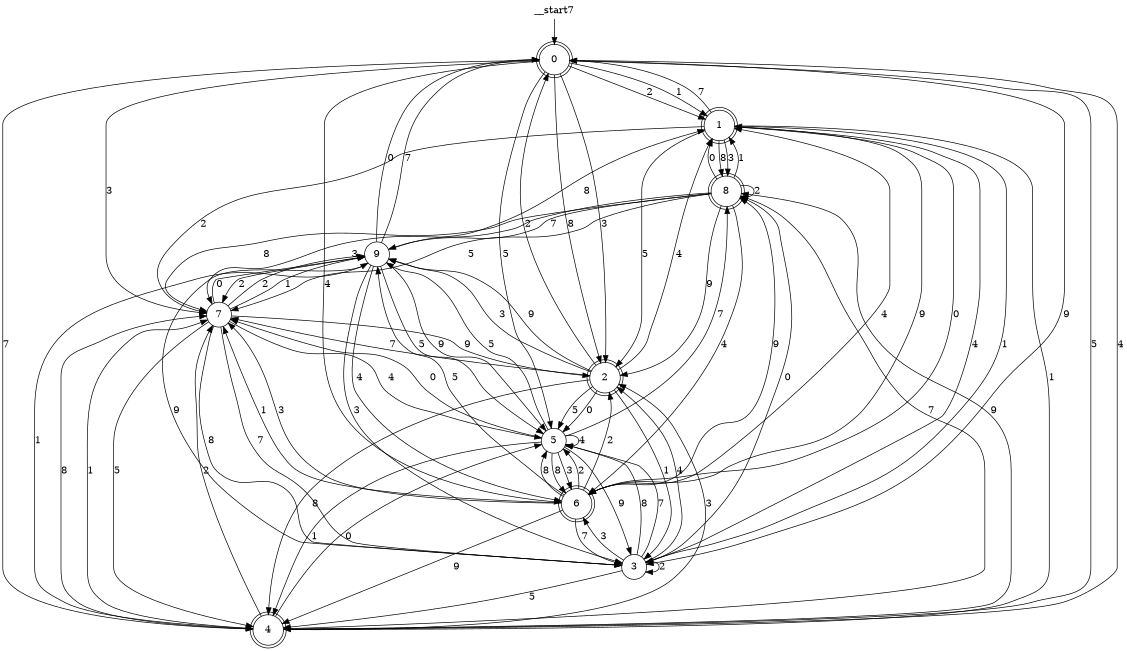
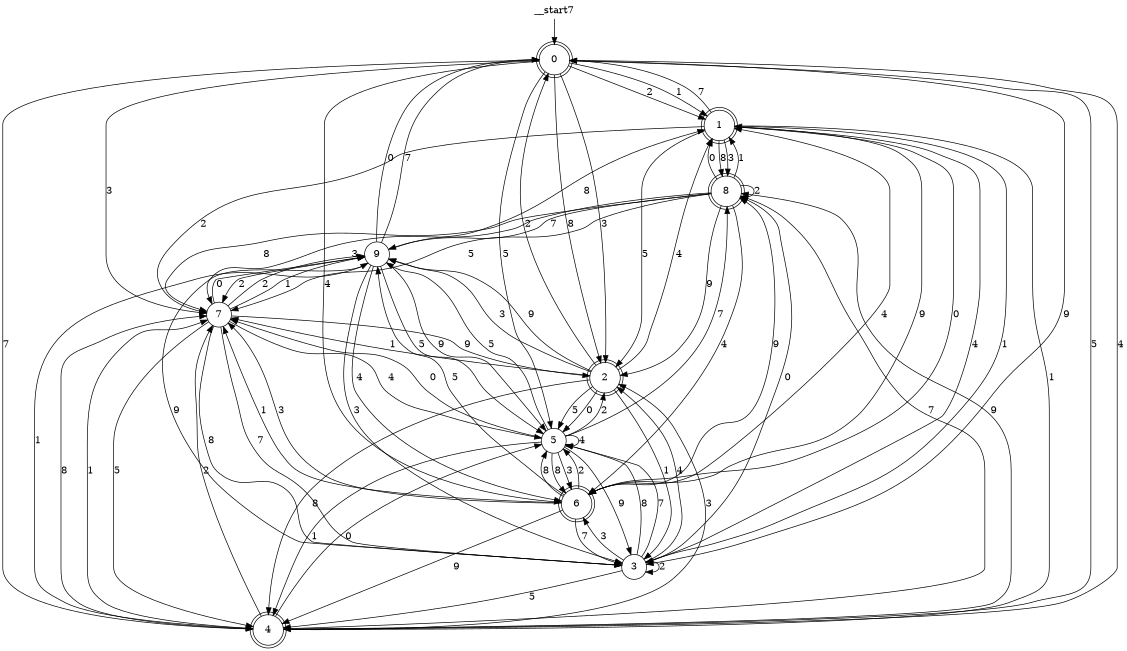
(393, 345) -> (393, 345)
(602, 446) -> (591, 421)
